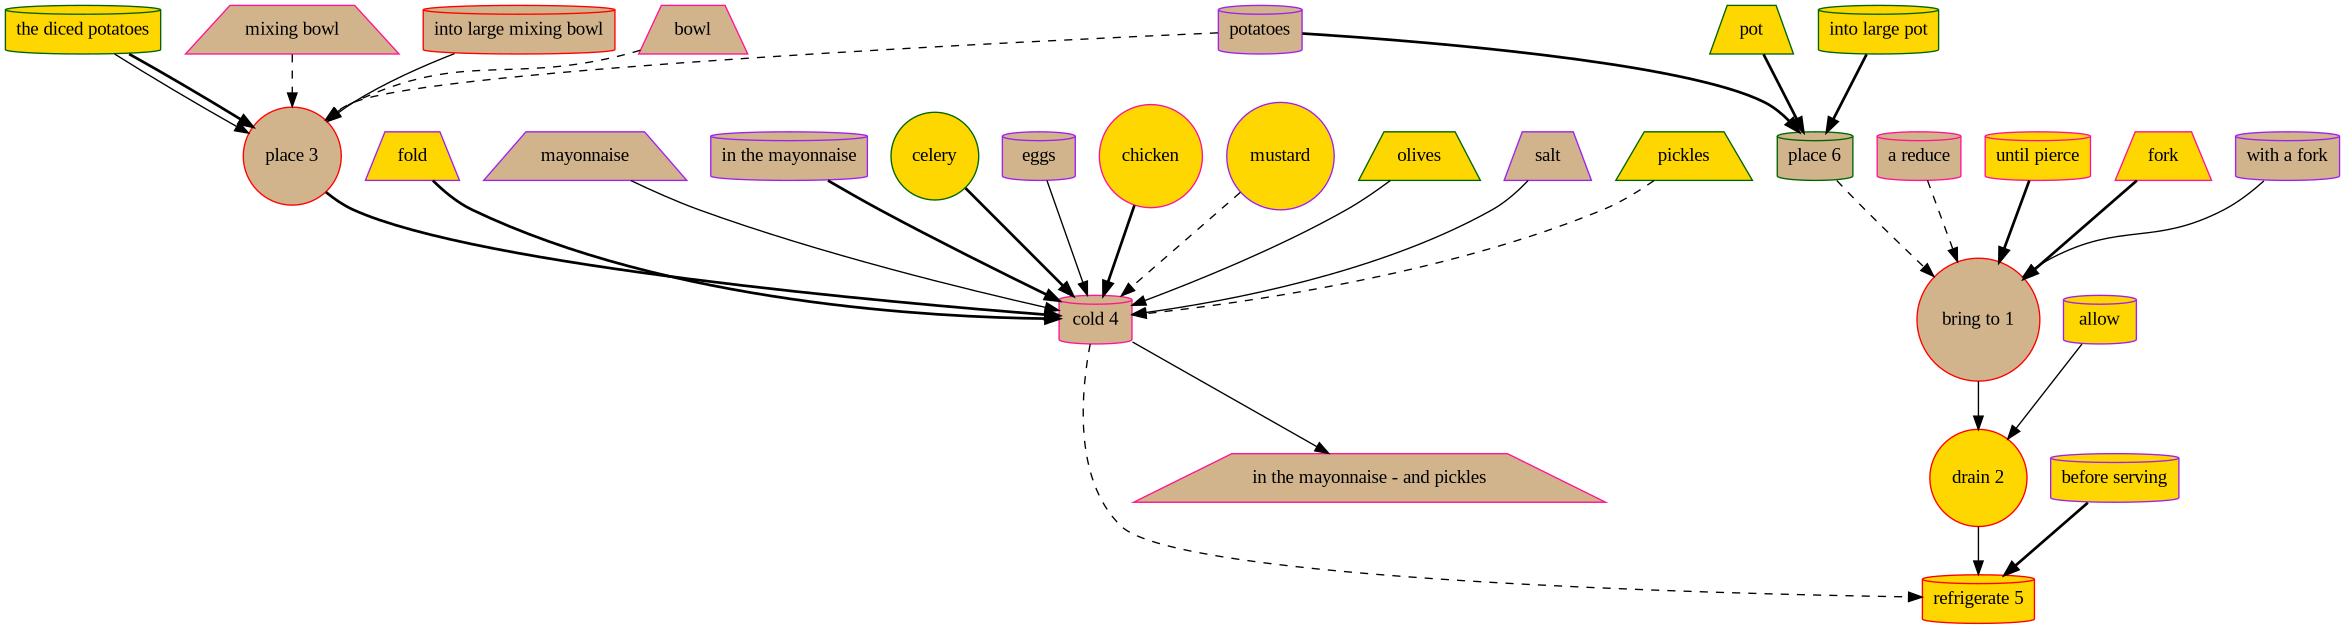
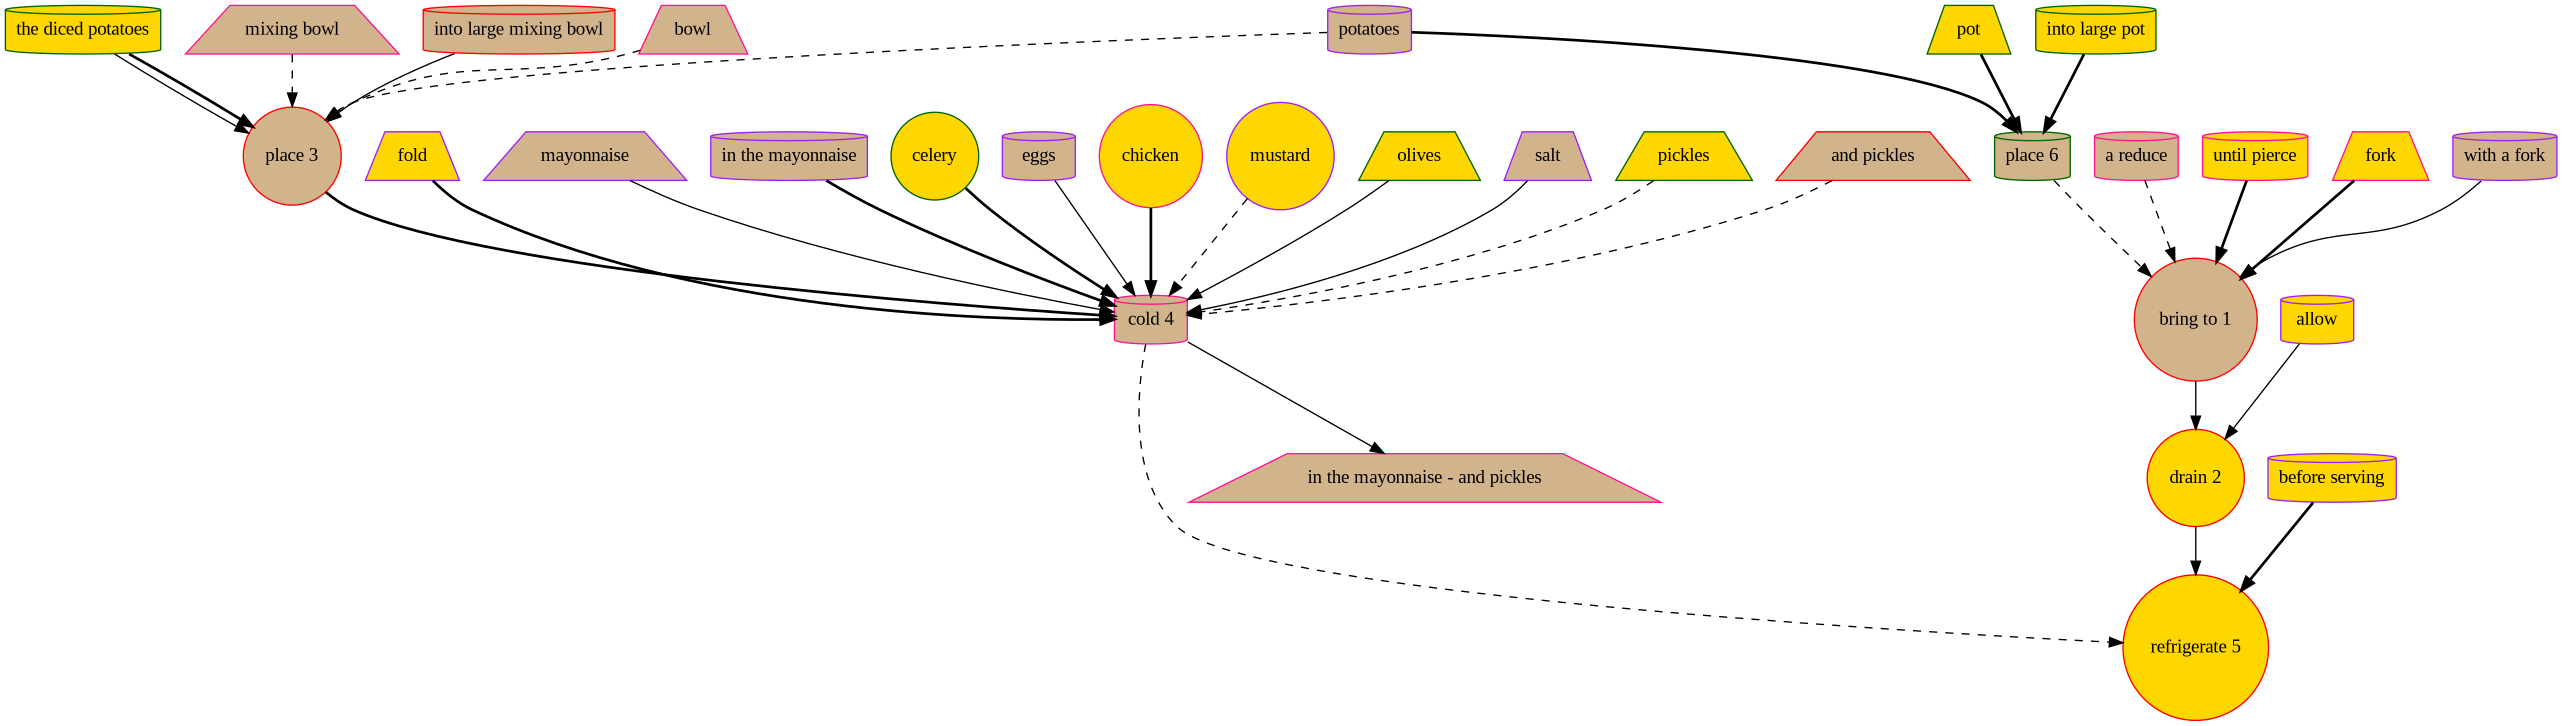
none -> (1873, 156)
(1978, 599) -> (2196, 648)
